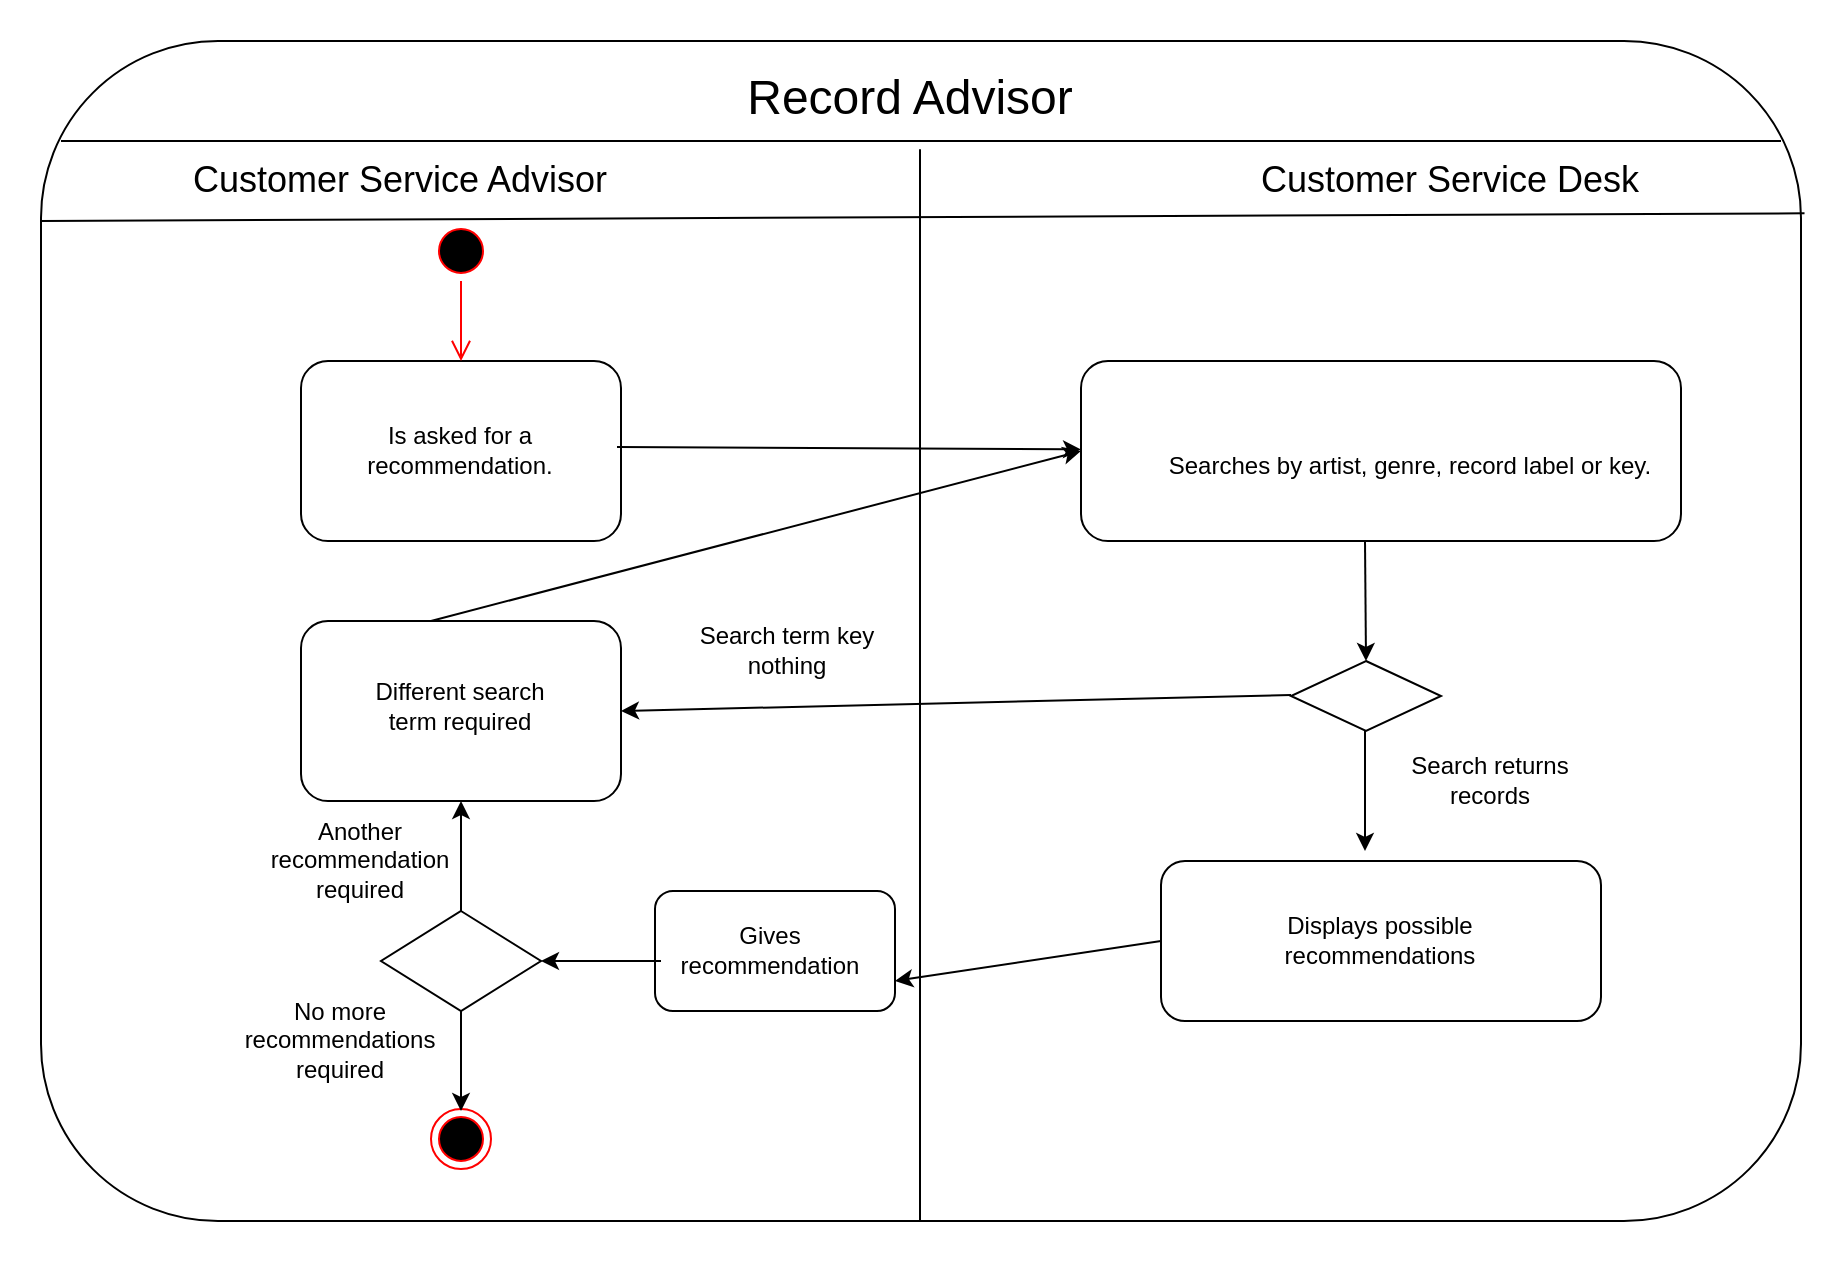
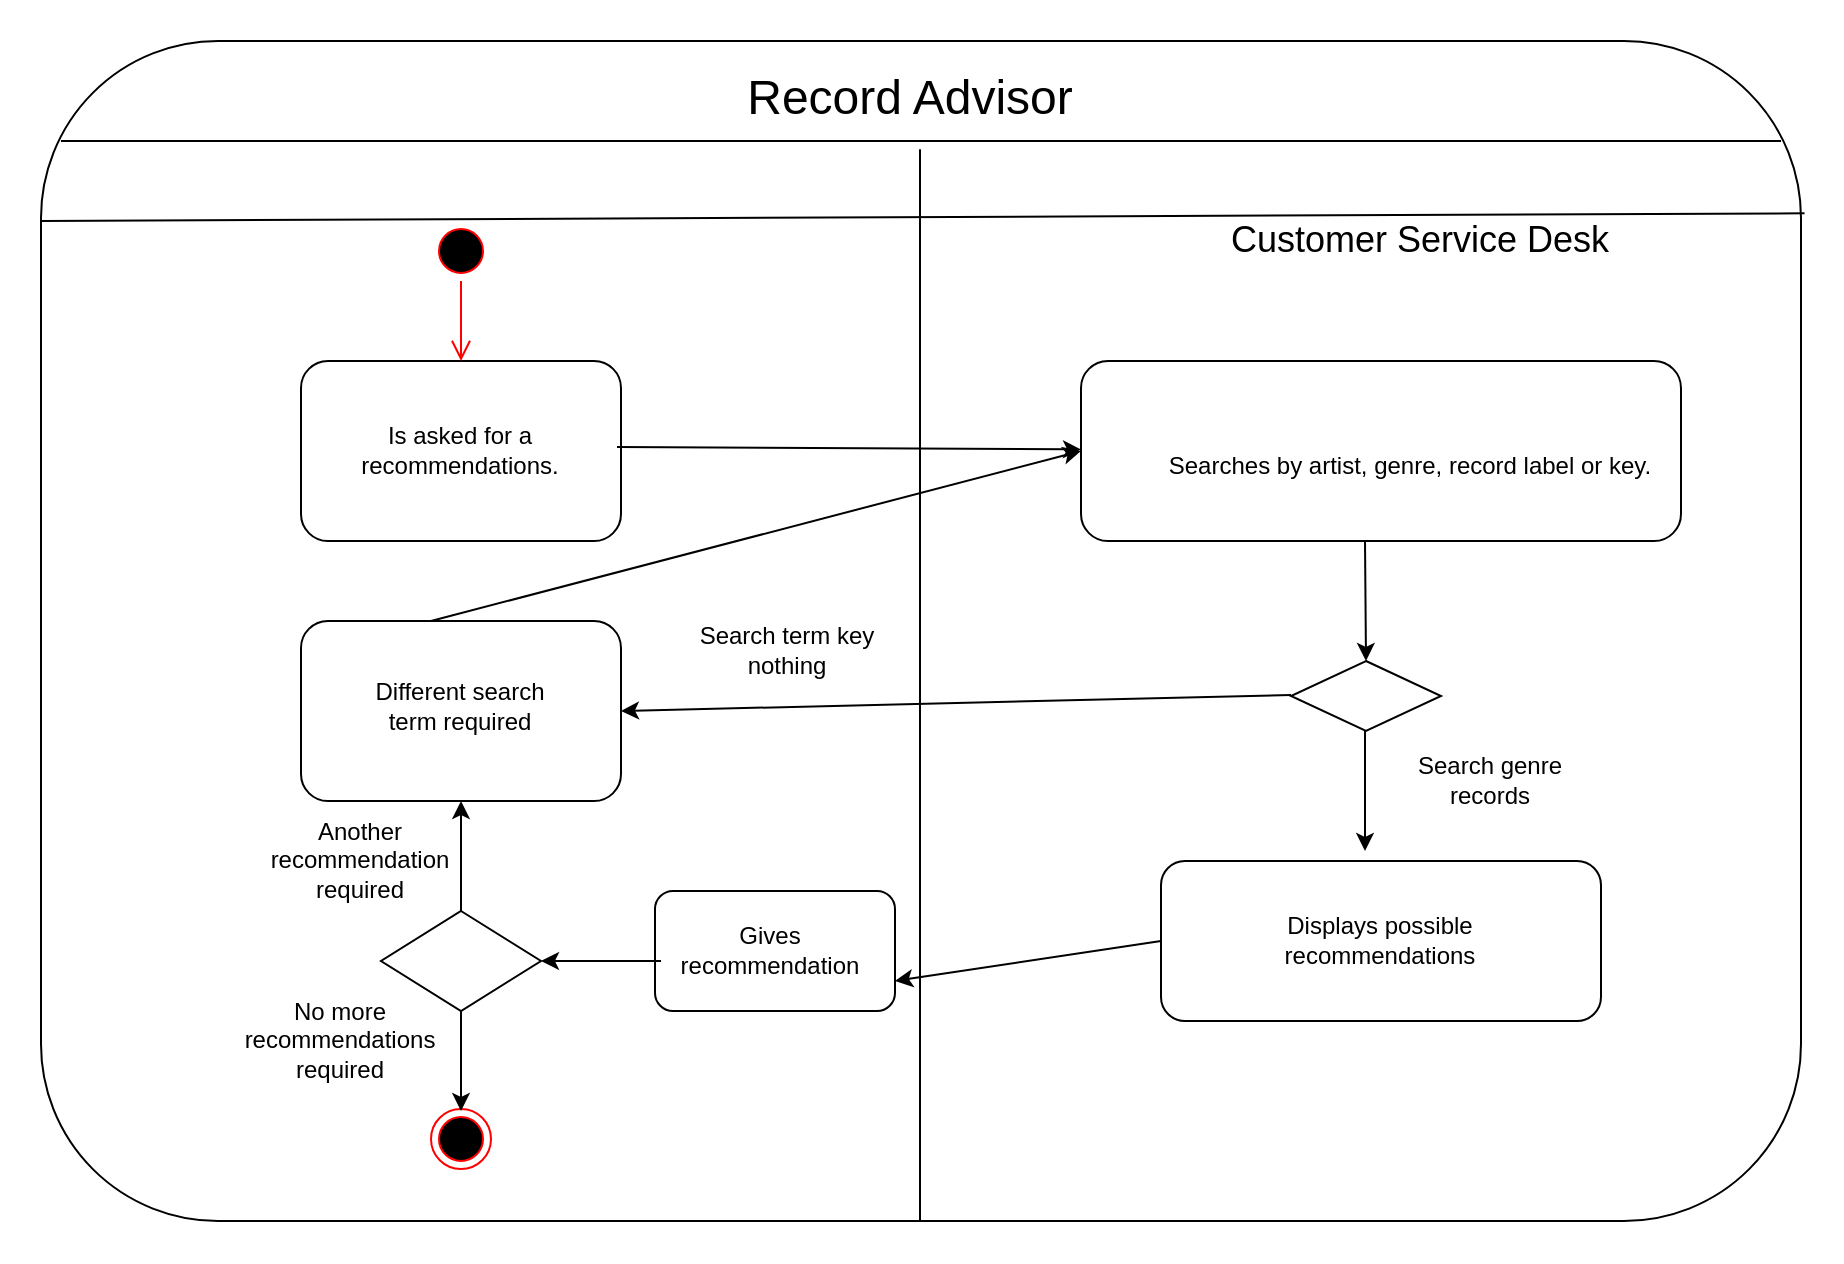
(401, 181) -> none
(1451, 181) -> (1421, 241)
(461, 451) -> (461, 451)
(1491, 781) -> (1491, 781)
